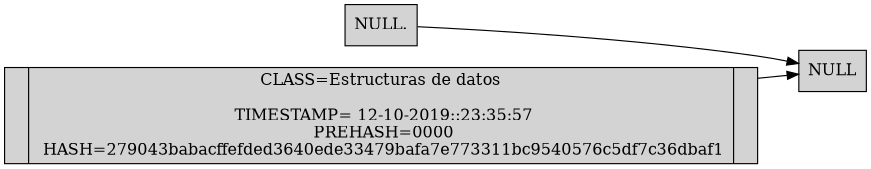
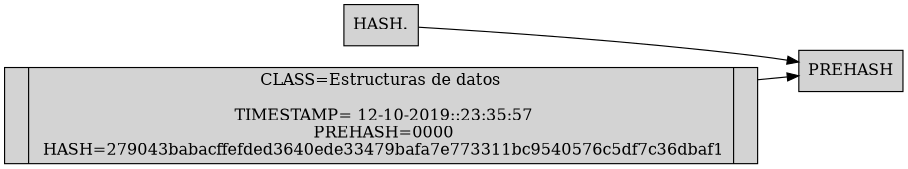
(381, 25) -> (381, 25)
(833, 71) -> (851, 71)
